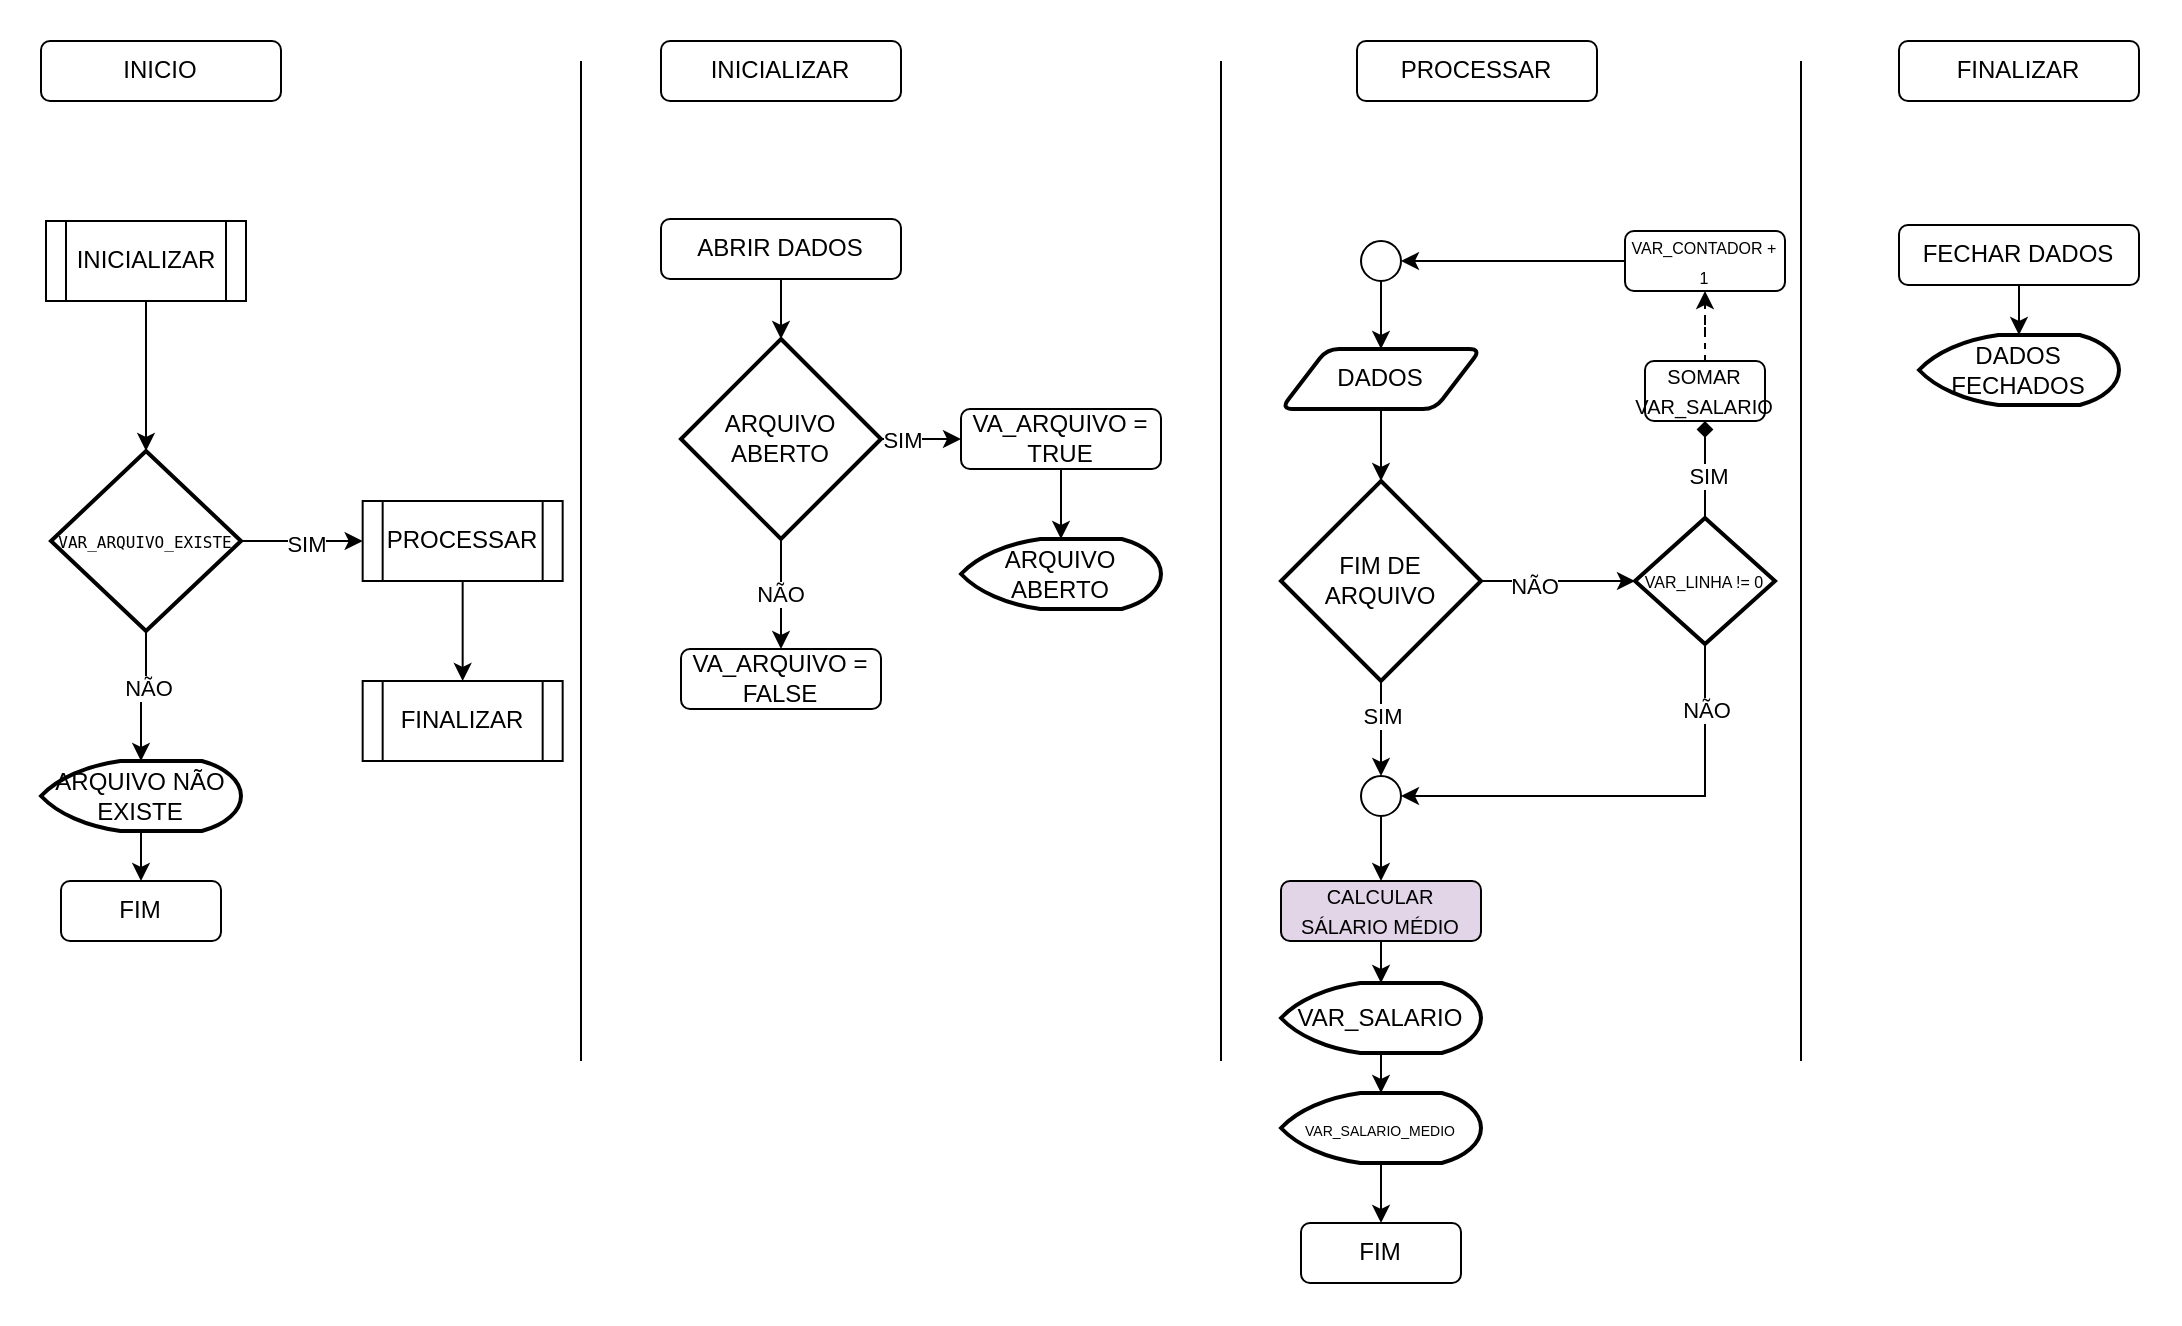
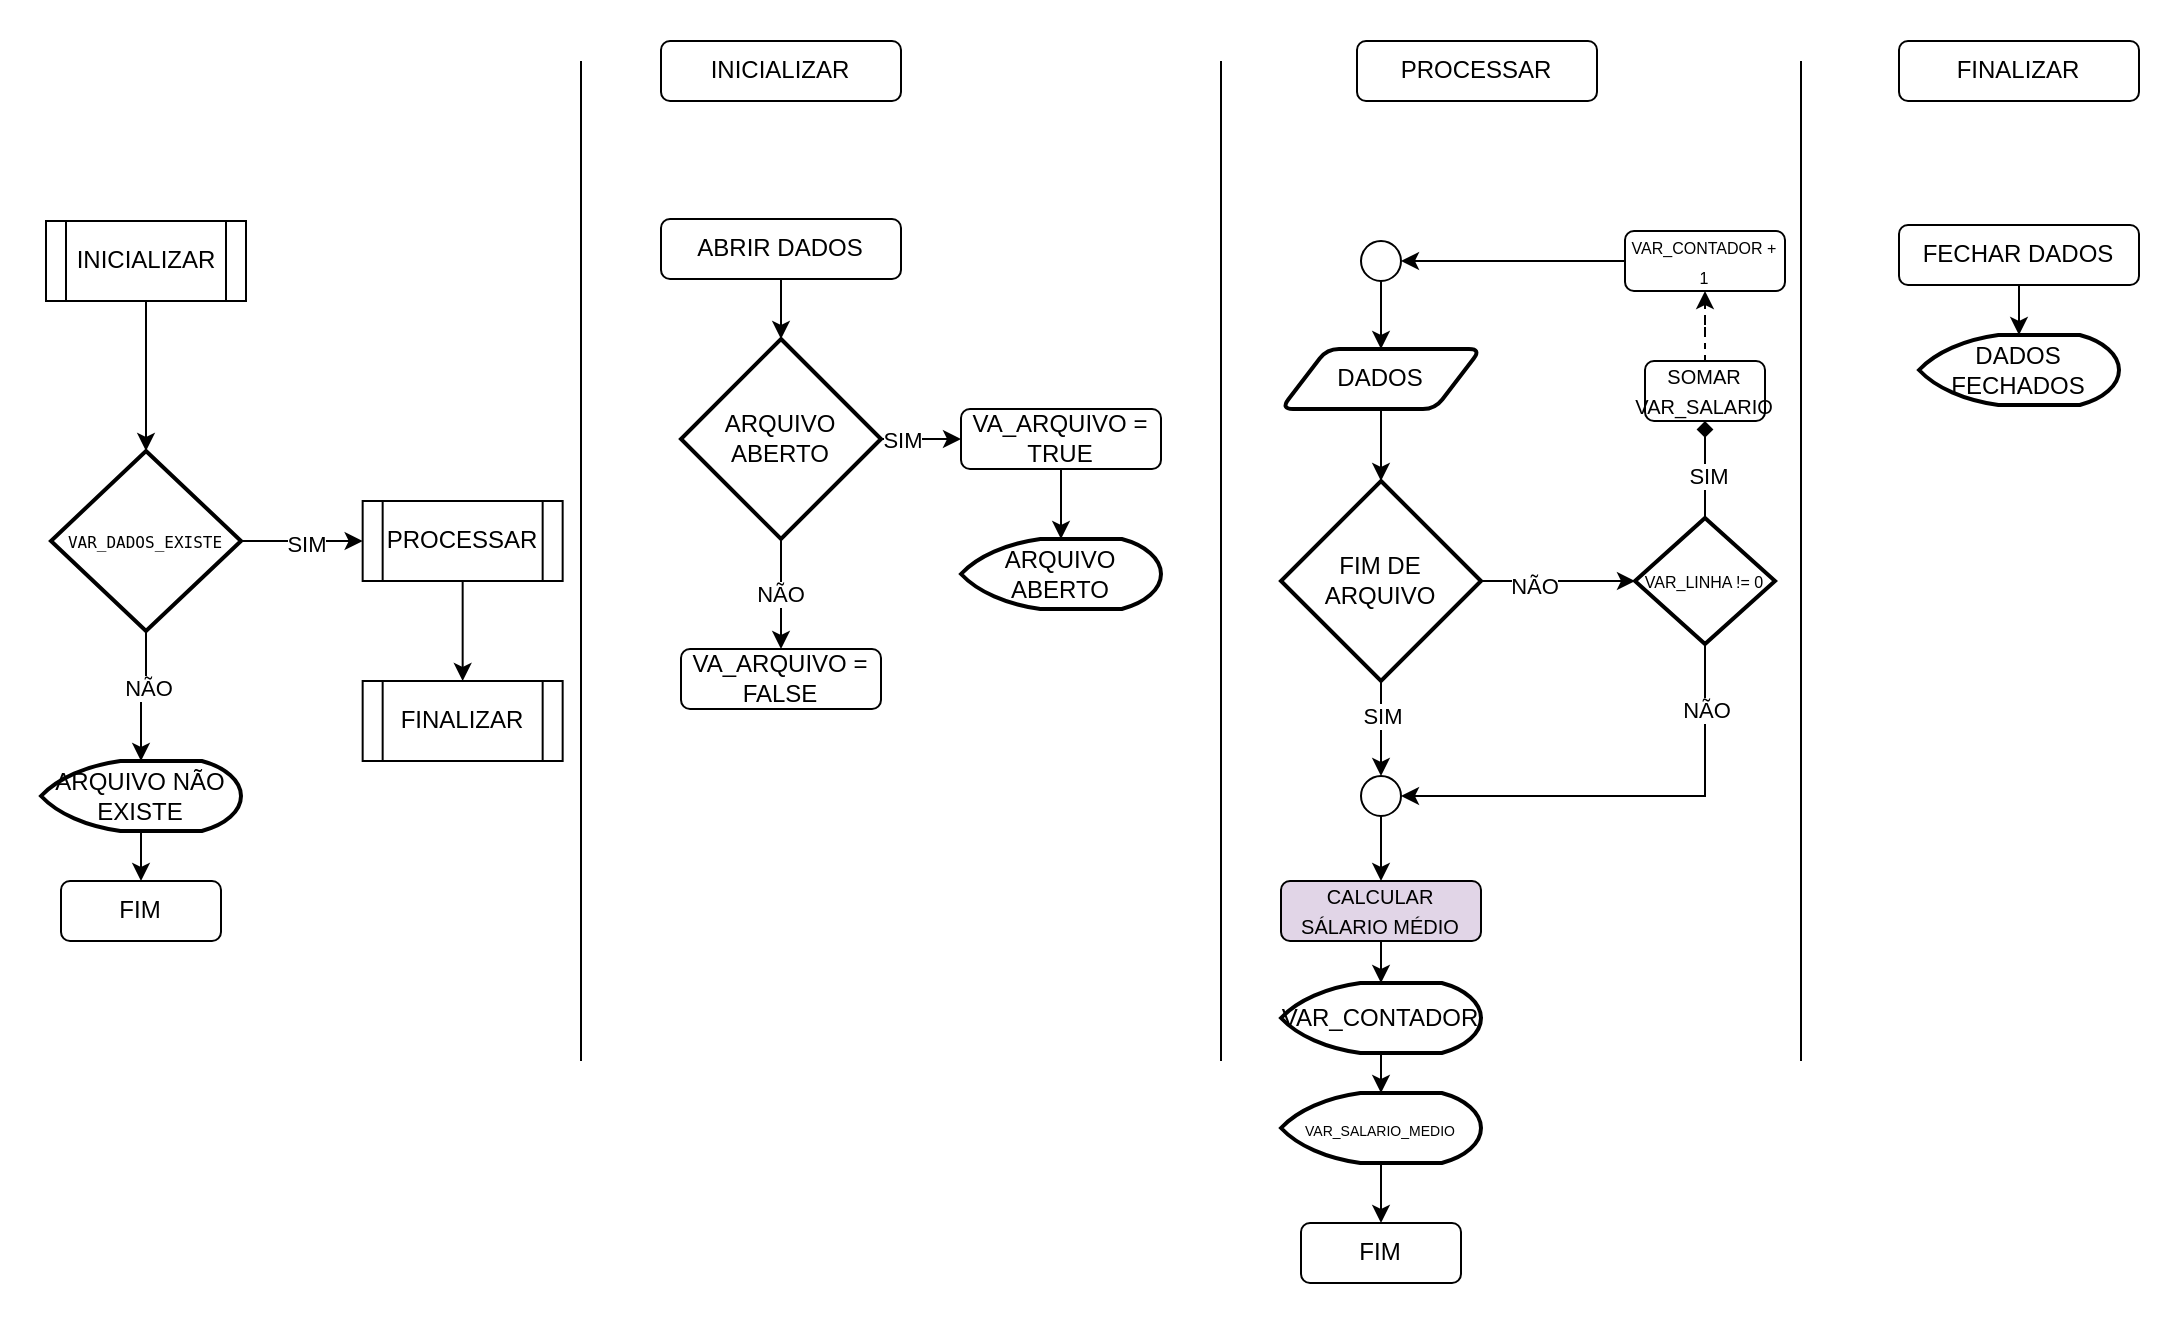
(161, 71) -> none
(146, 541) -> (146, 541)
(1381, 1019) -> (1381, 1019)
